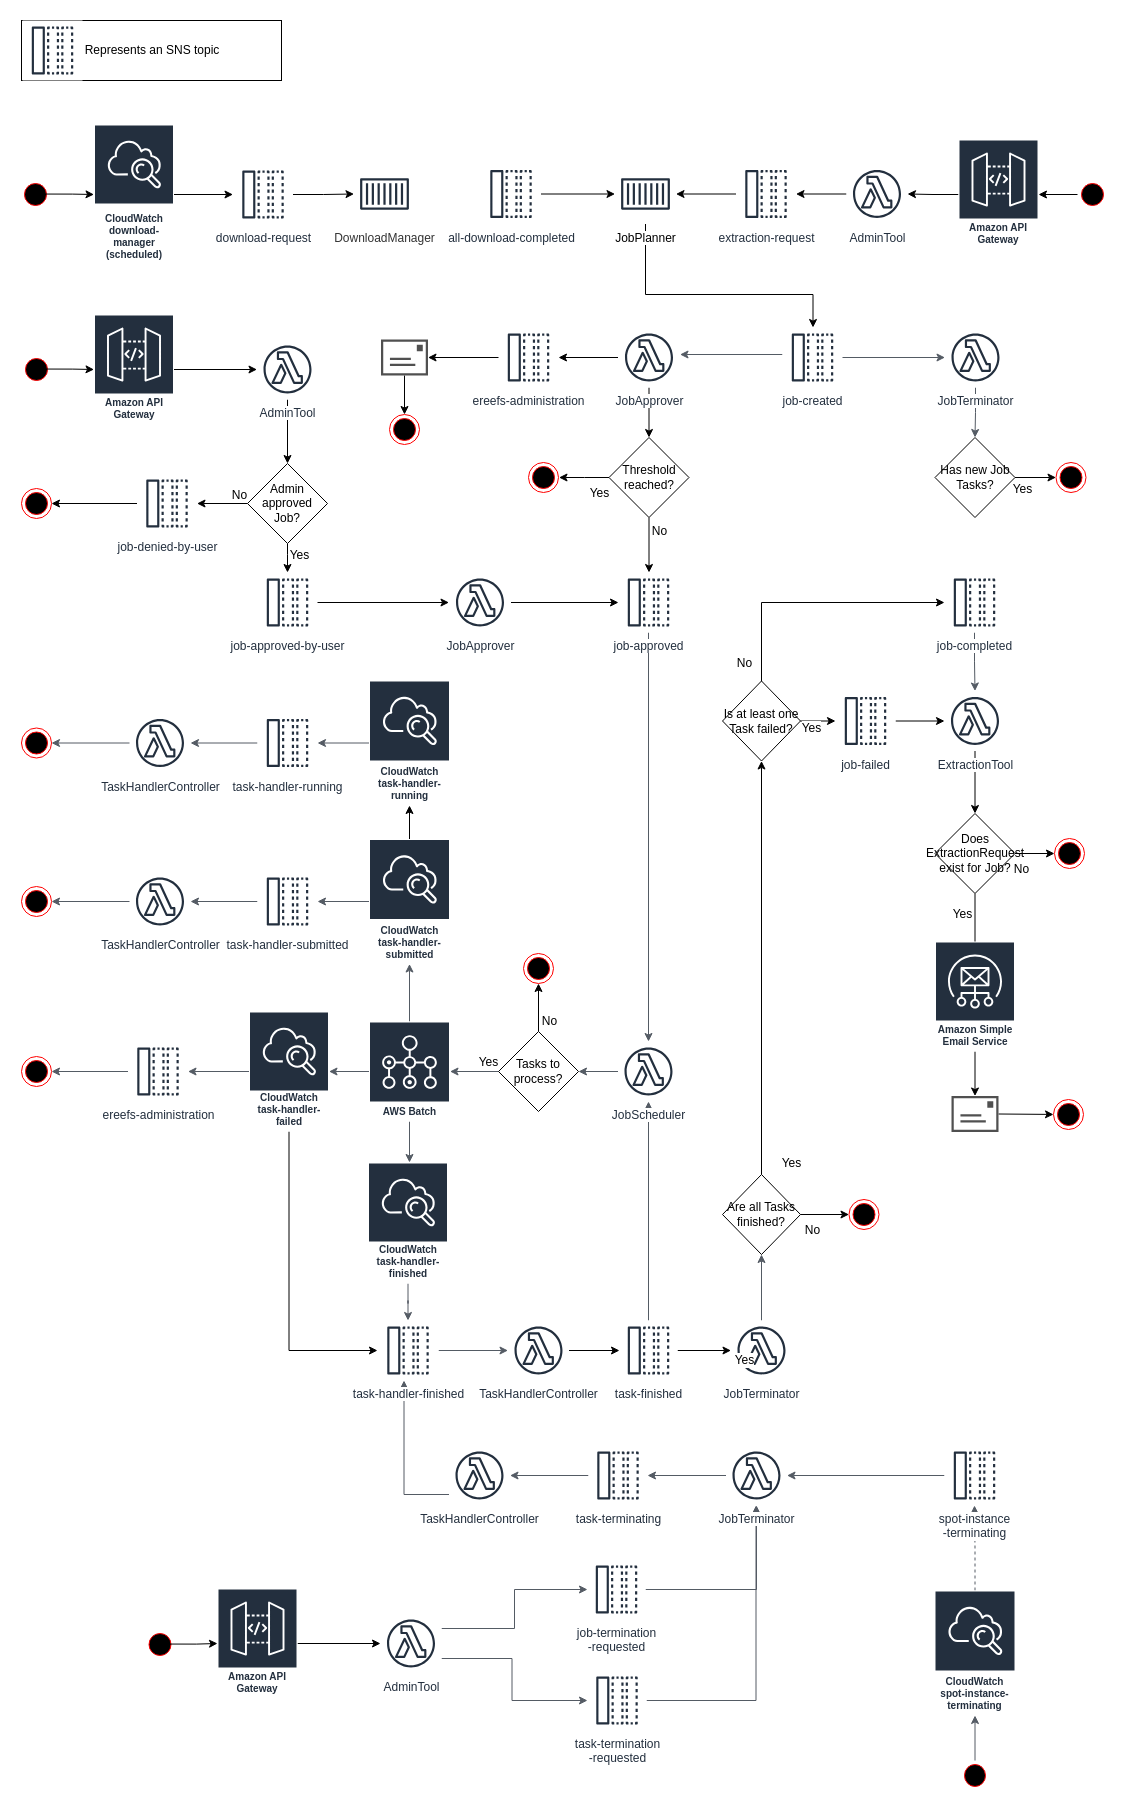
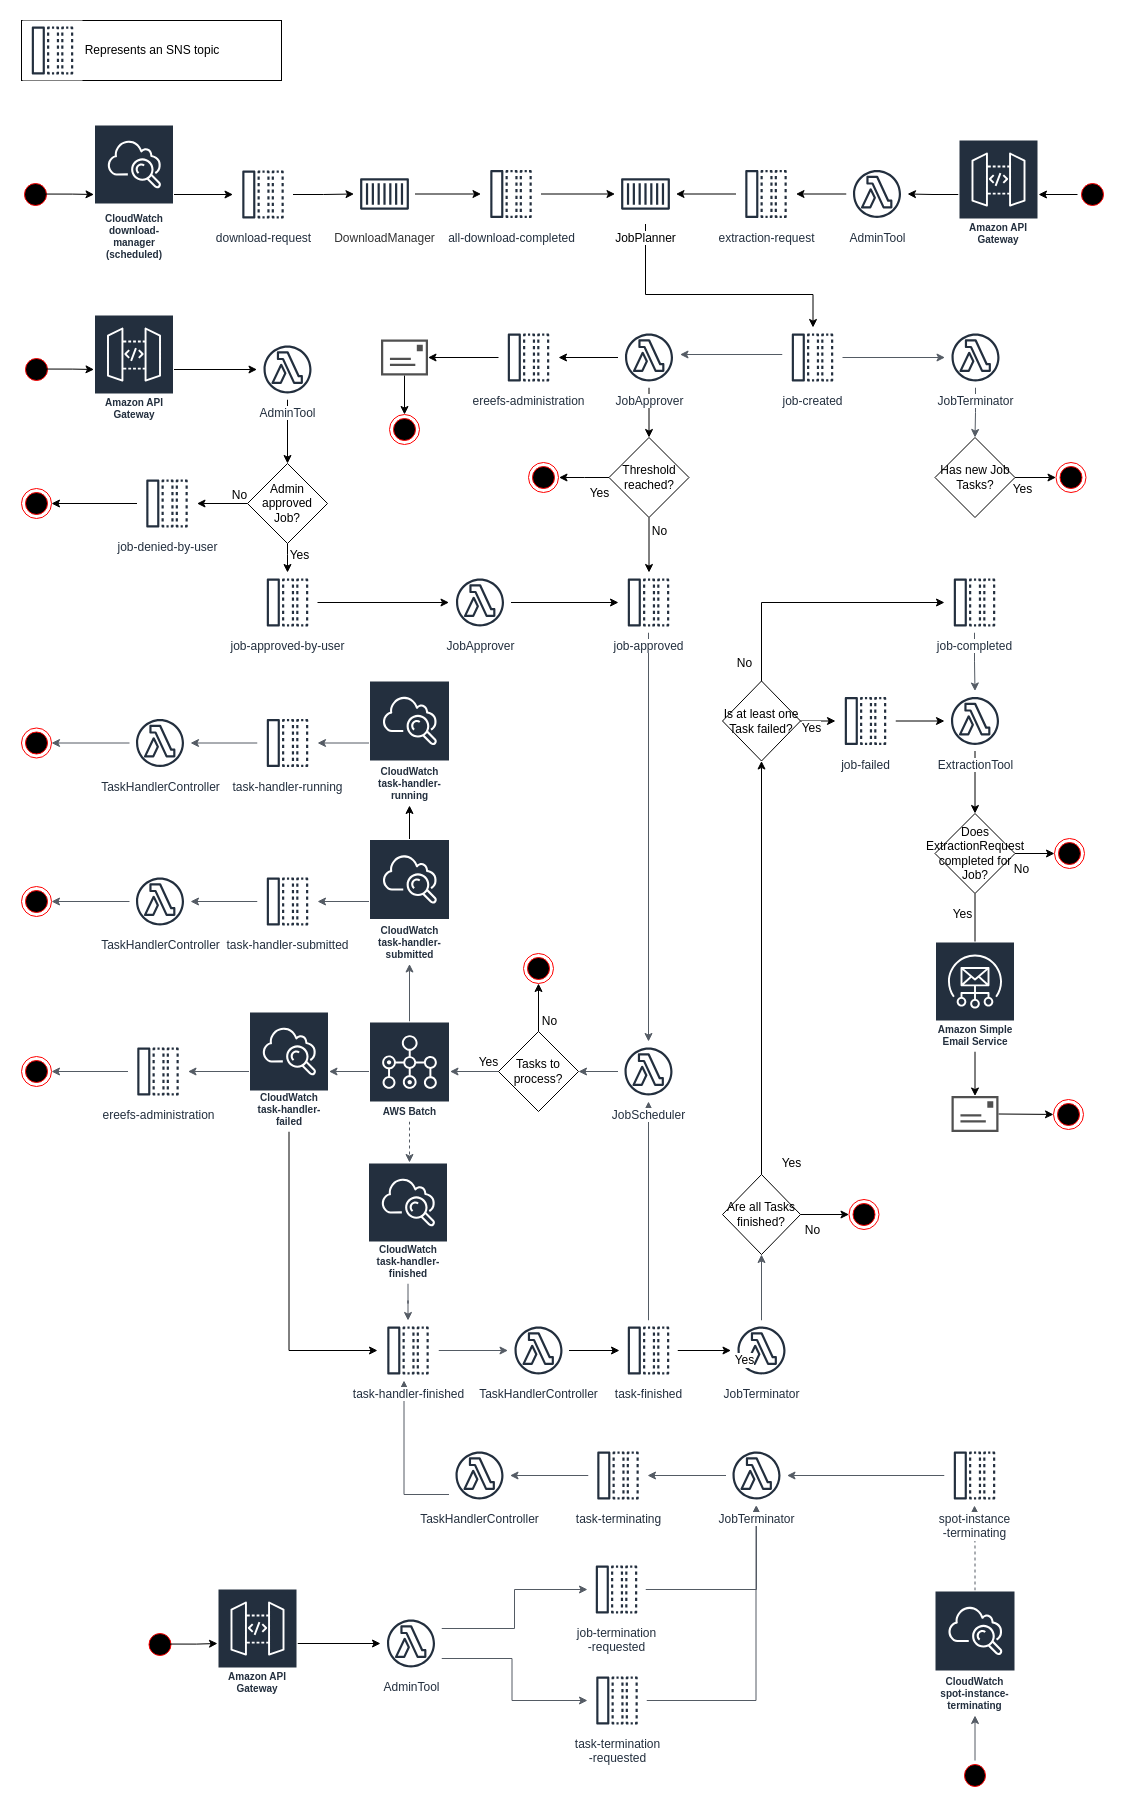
none -> (444, 194)
(976, 854) -> (976, 854)
(410, 1139) -> (410, 1139)
